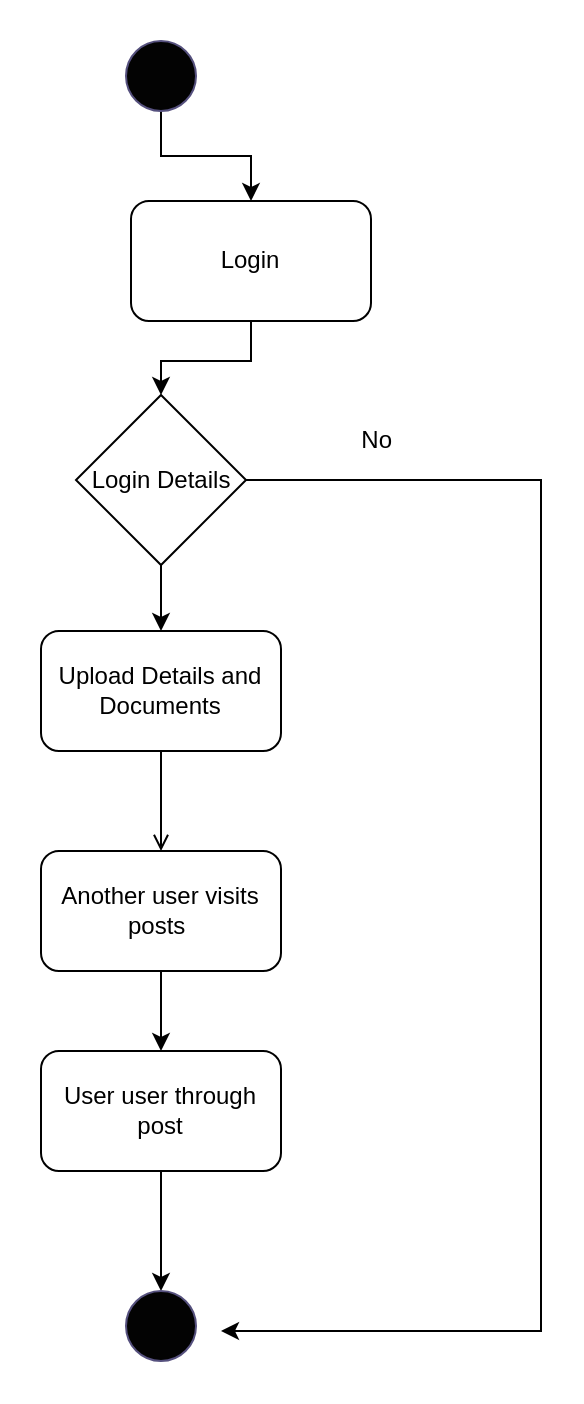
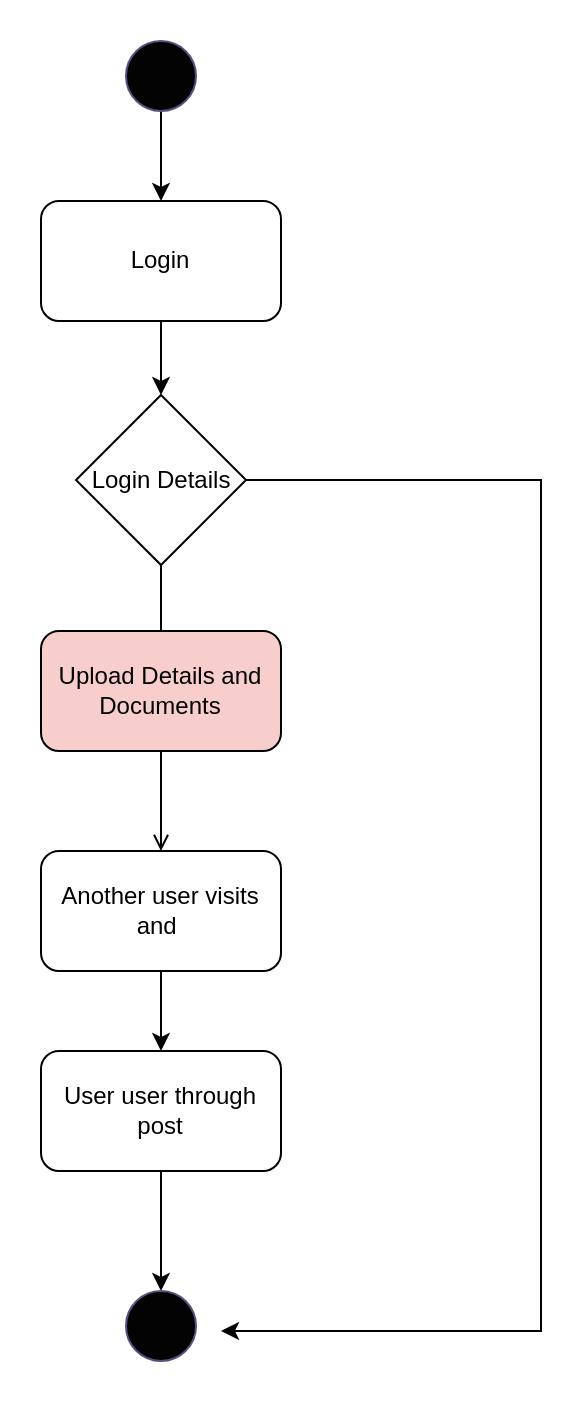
(251, 261) -> (161, 261)
(381, 441) -> none
(161, 616) -> (161, 621)
(161, 691) -> (161, 691)
(161, 911) -> (161, 911)
